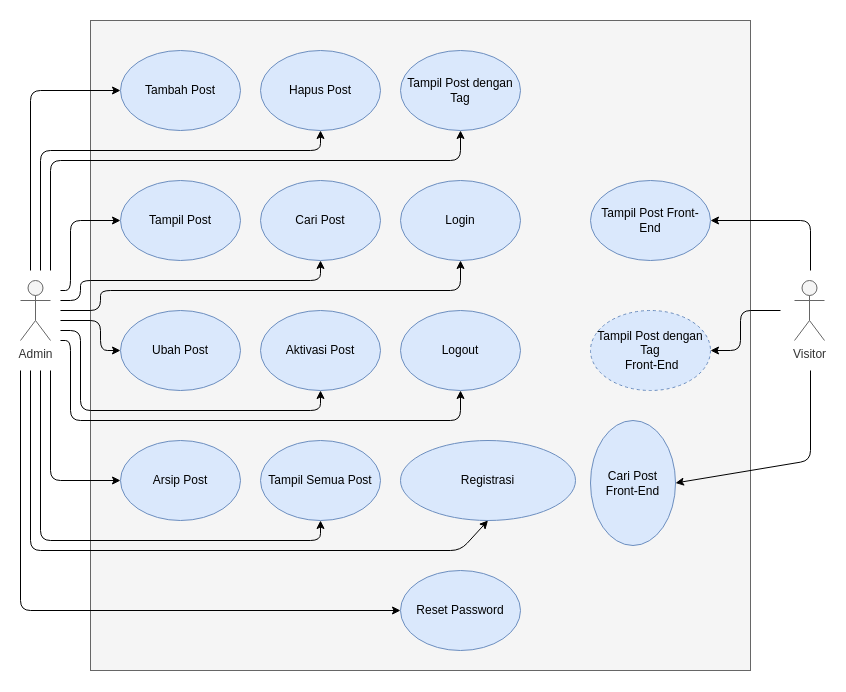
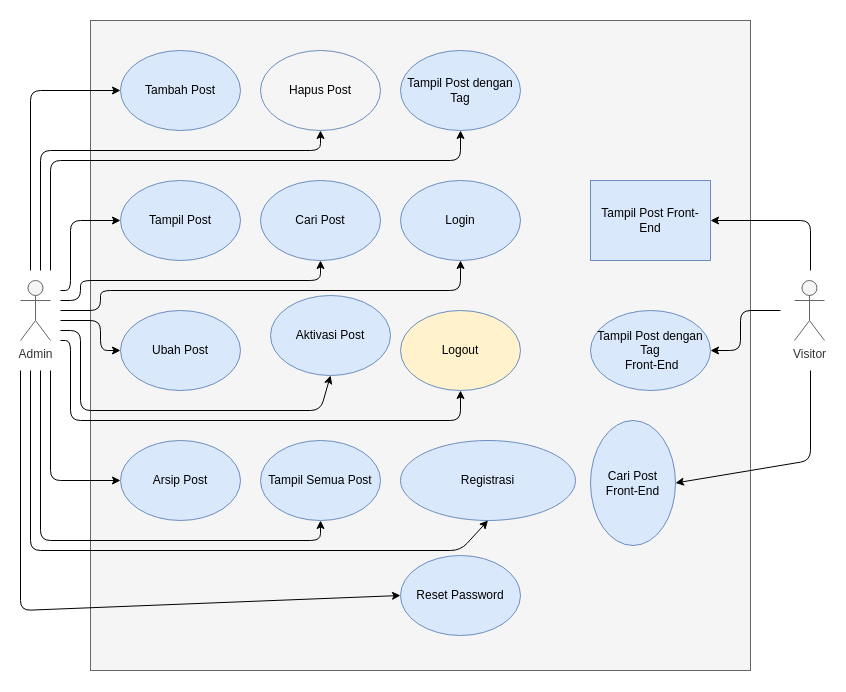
(321, 91) -> (321, 91)
(651, 221) -> (651, 221)
(321, 351) -> (331, 336)
(461, 351) -> (461, 351)
(651, 351) -> (651, 351)
(461, 611) -> (461, 596)
